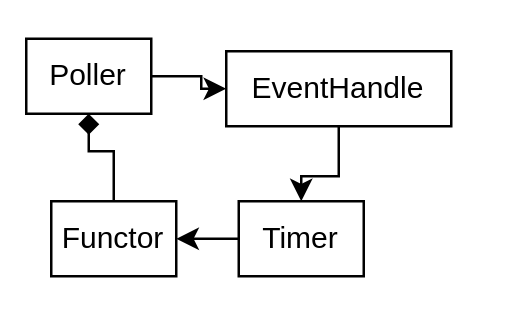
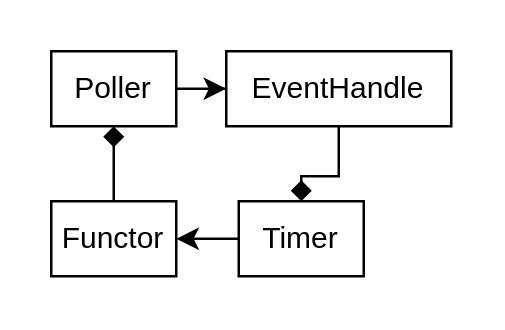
(89, 76) -> (114, 89)
(301, 182) -> (301, 181)
